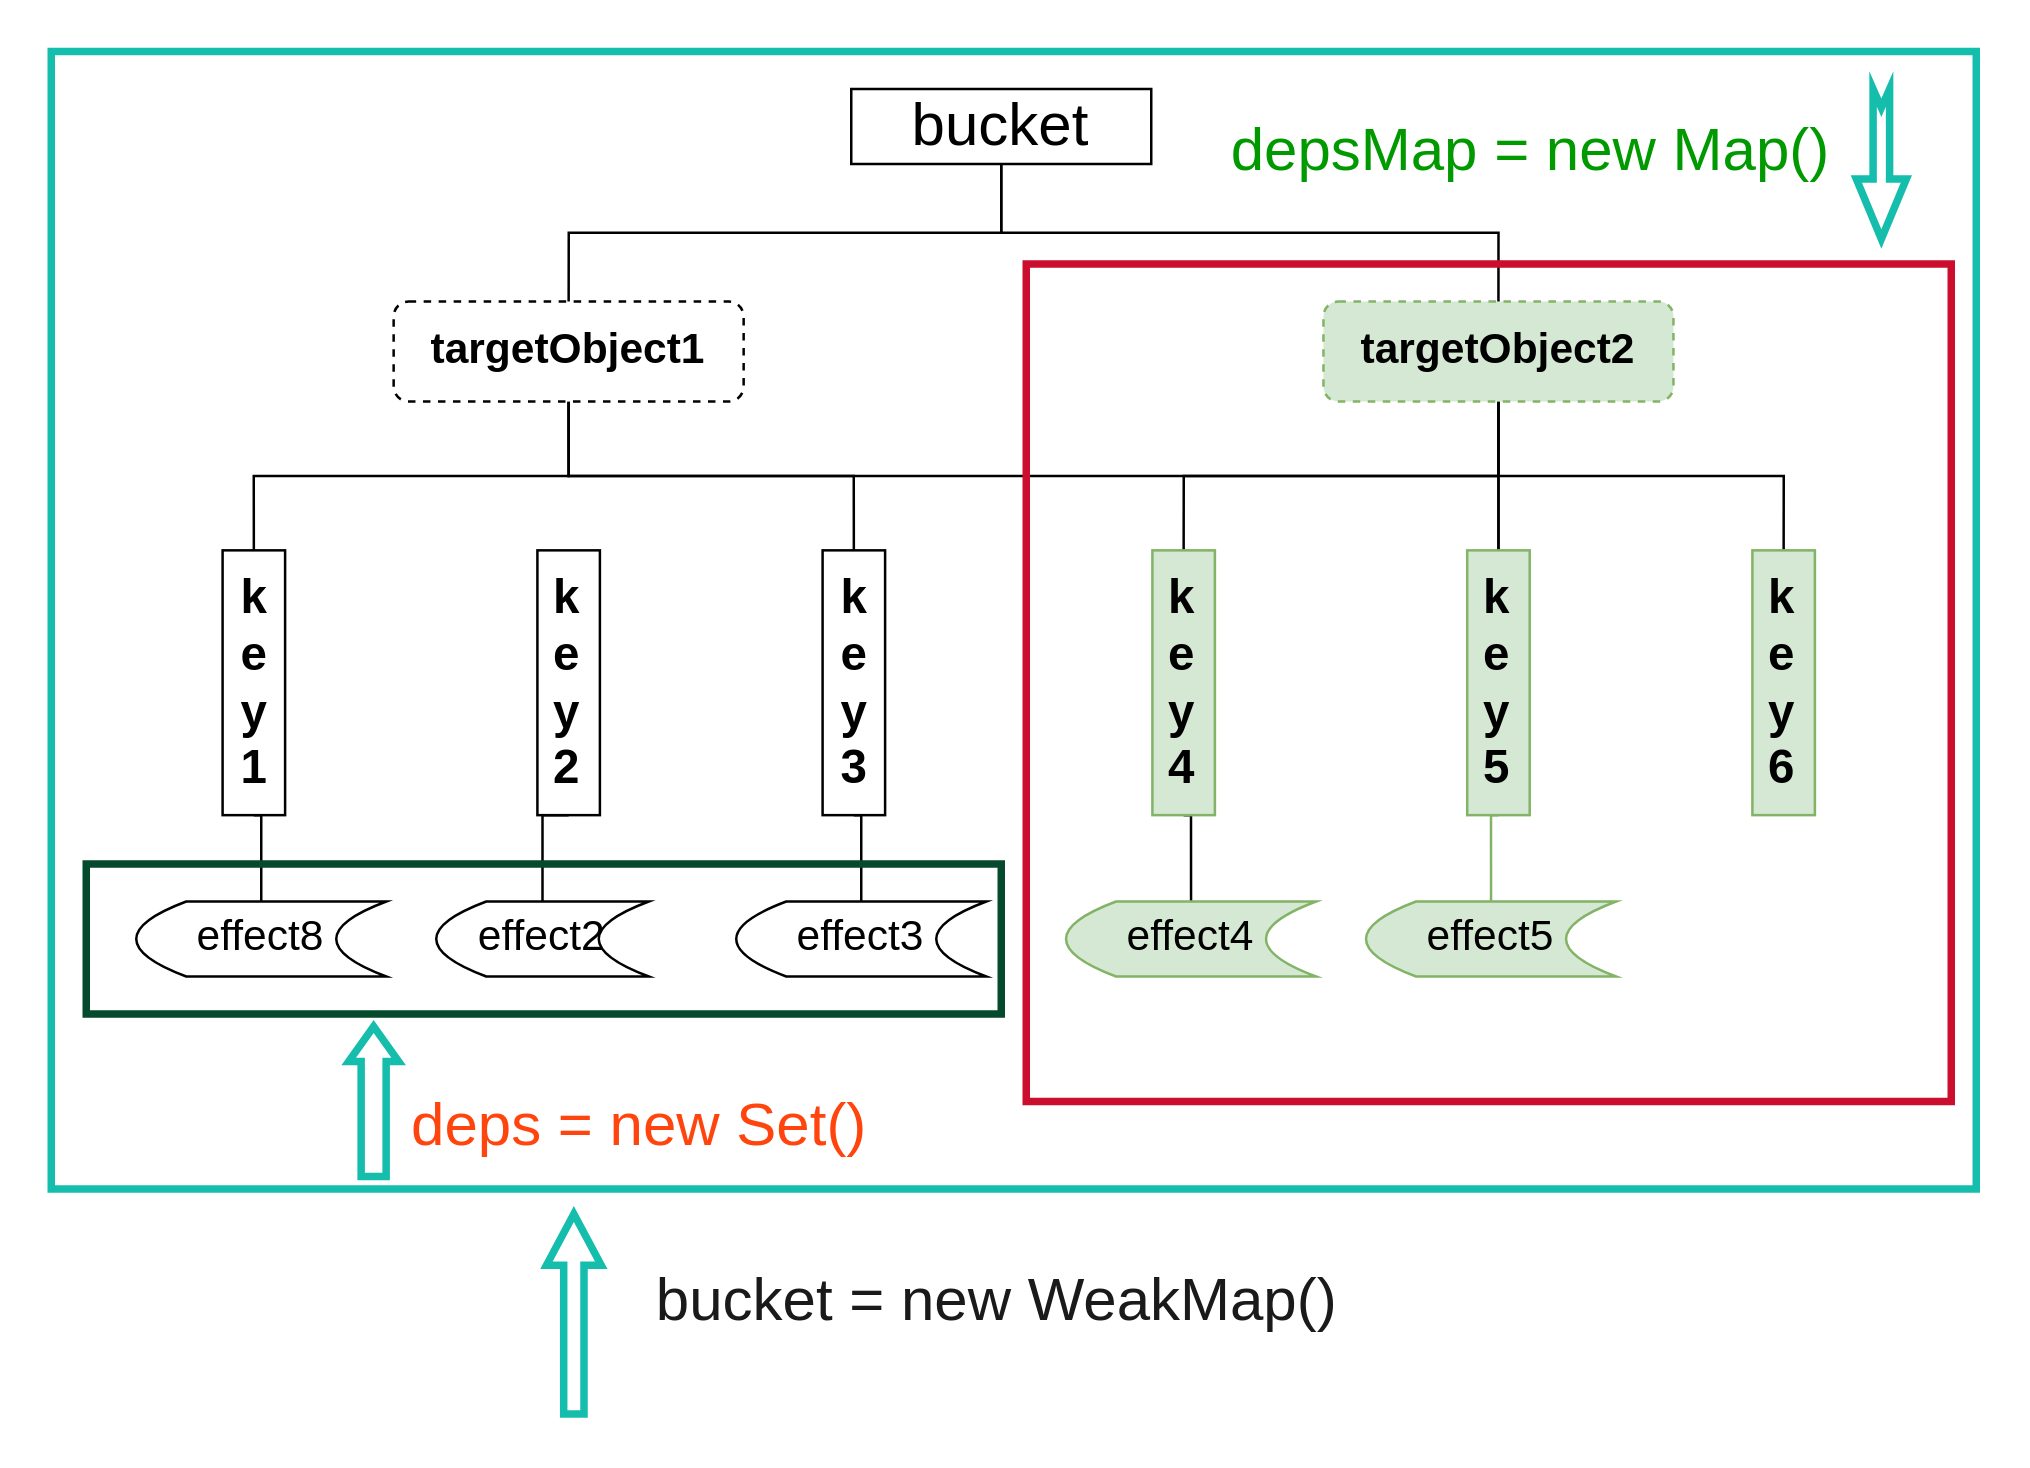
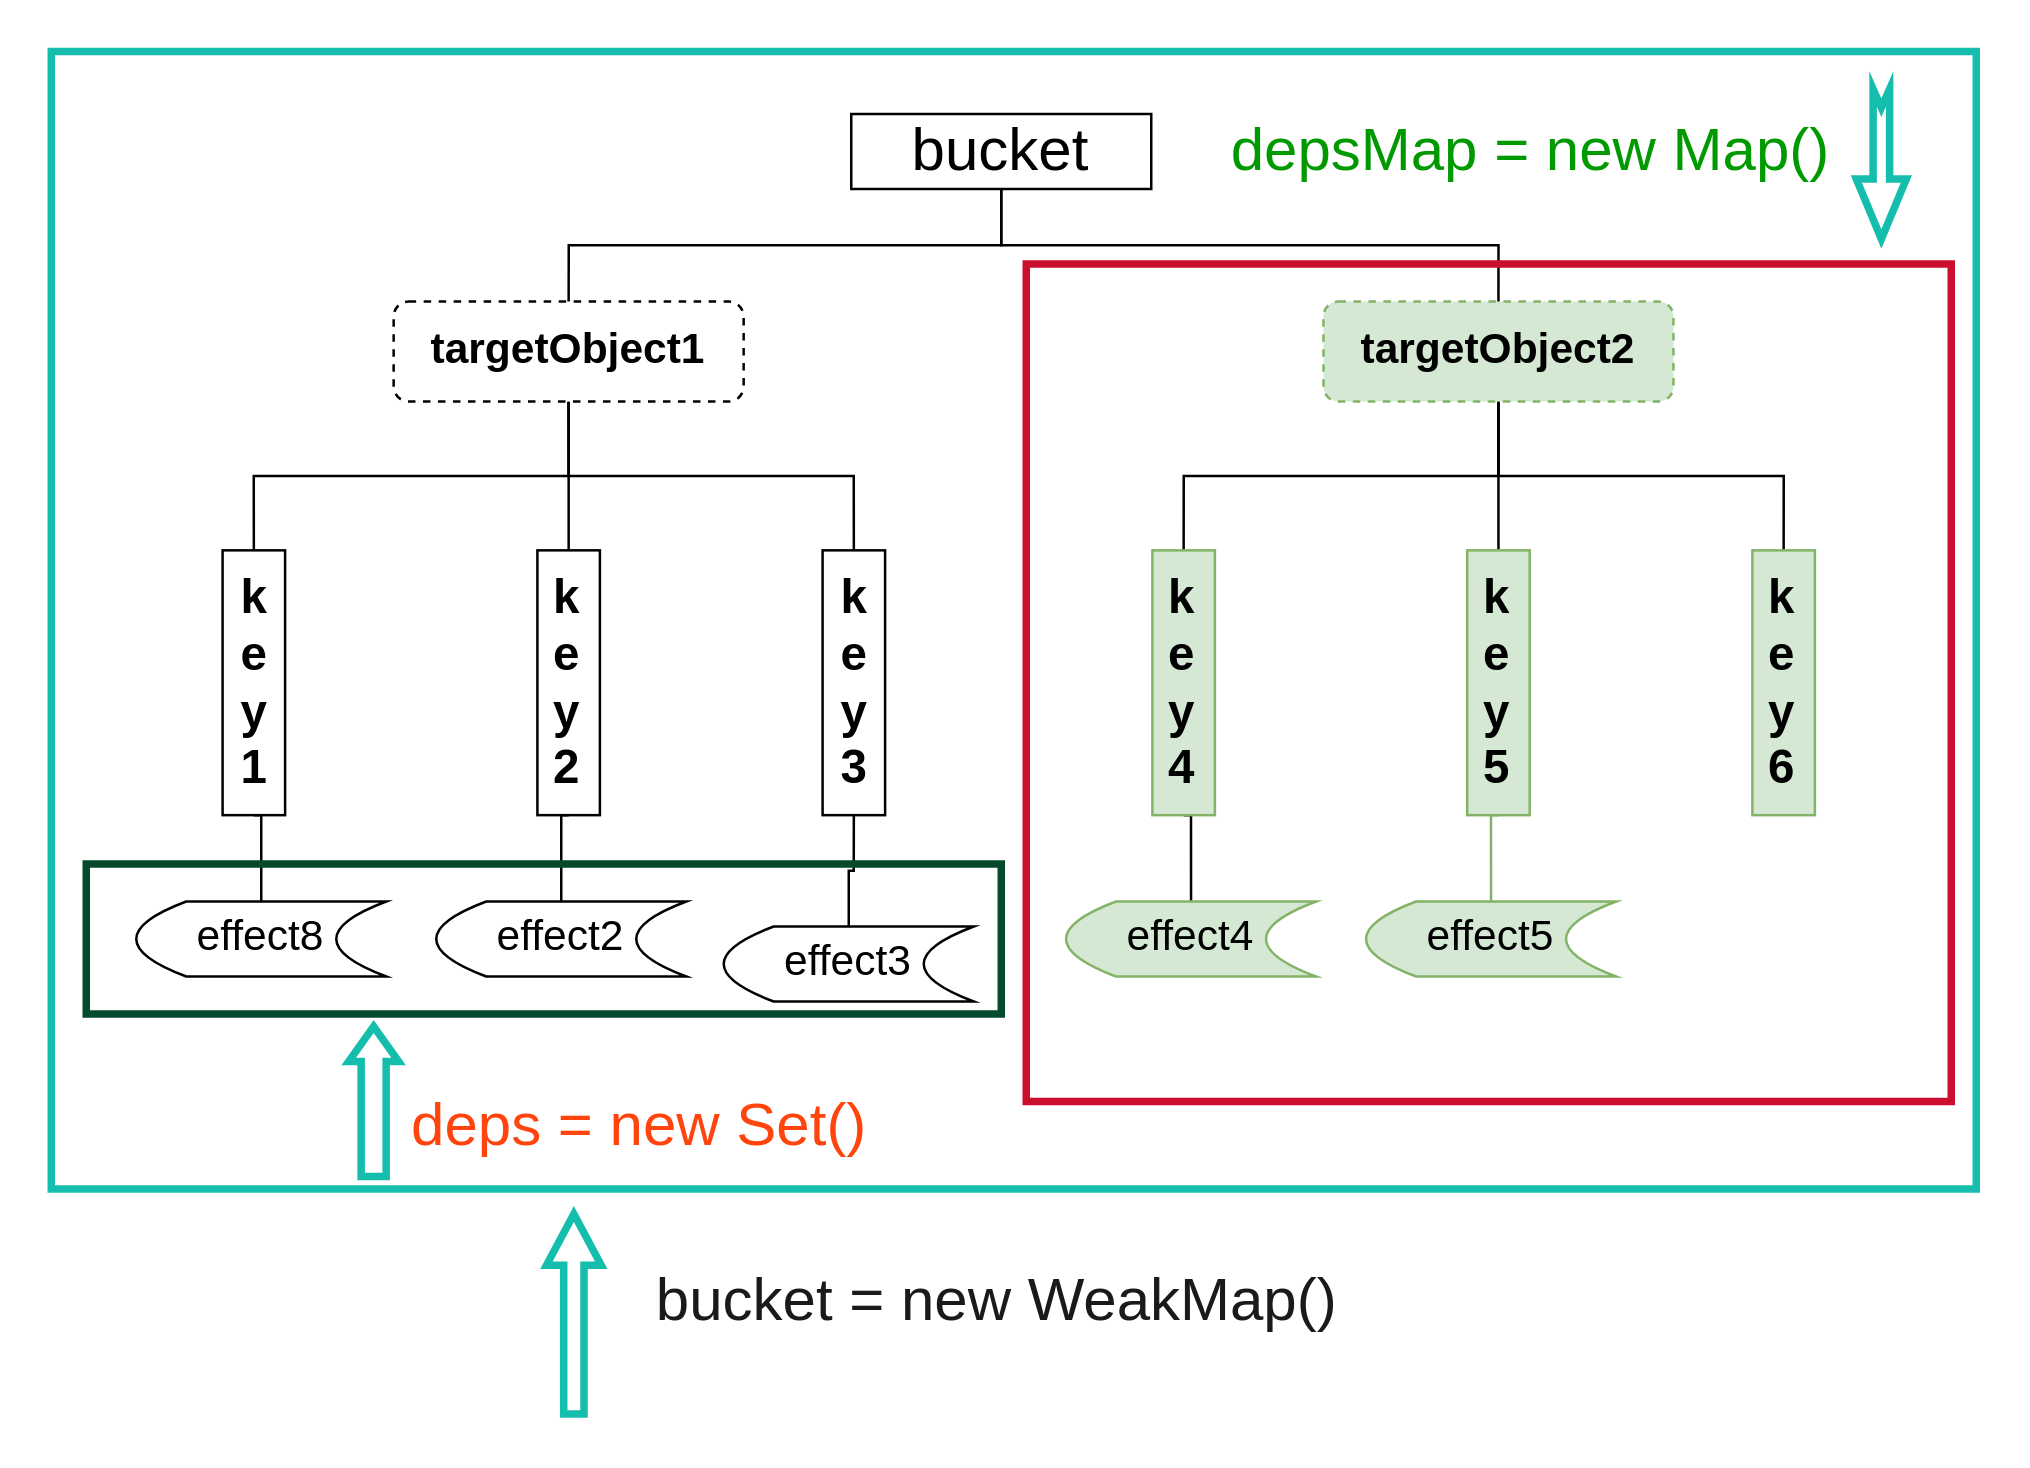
(1001, 126) -> (1001, 151)
(1018, 476) -> (569, 515)
(543, 939) -> (561, 939)
(861, 939) -> (849, 964)
